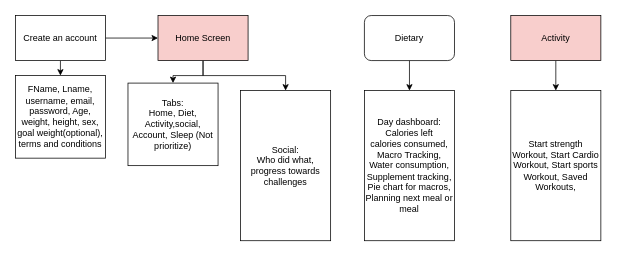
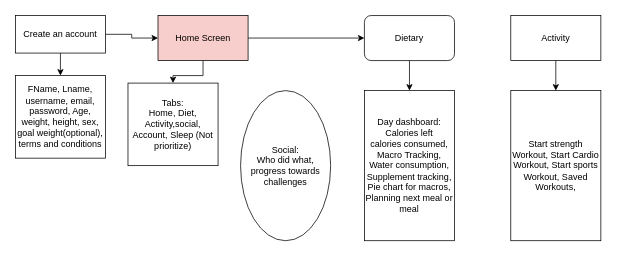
(60, 38) -> (60, 34)
(555, 38) -> (555, 38)
(249, 75) -> (357, 38)
(285, 165) -> (285, 165)
